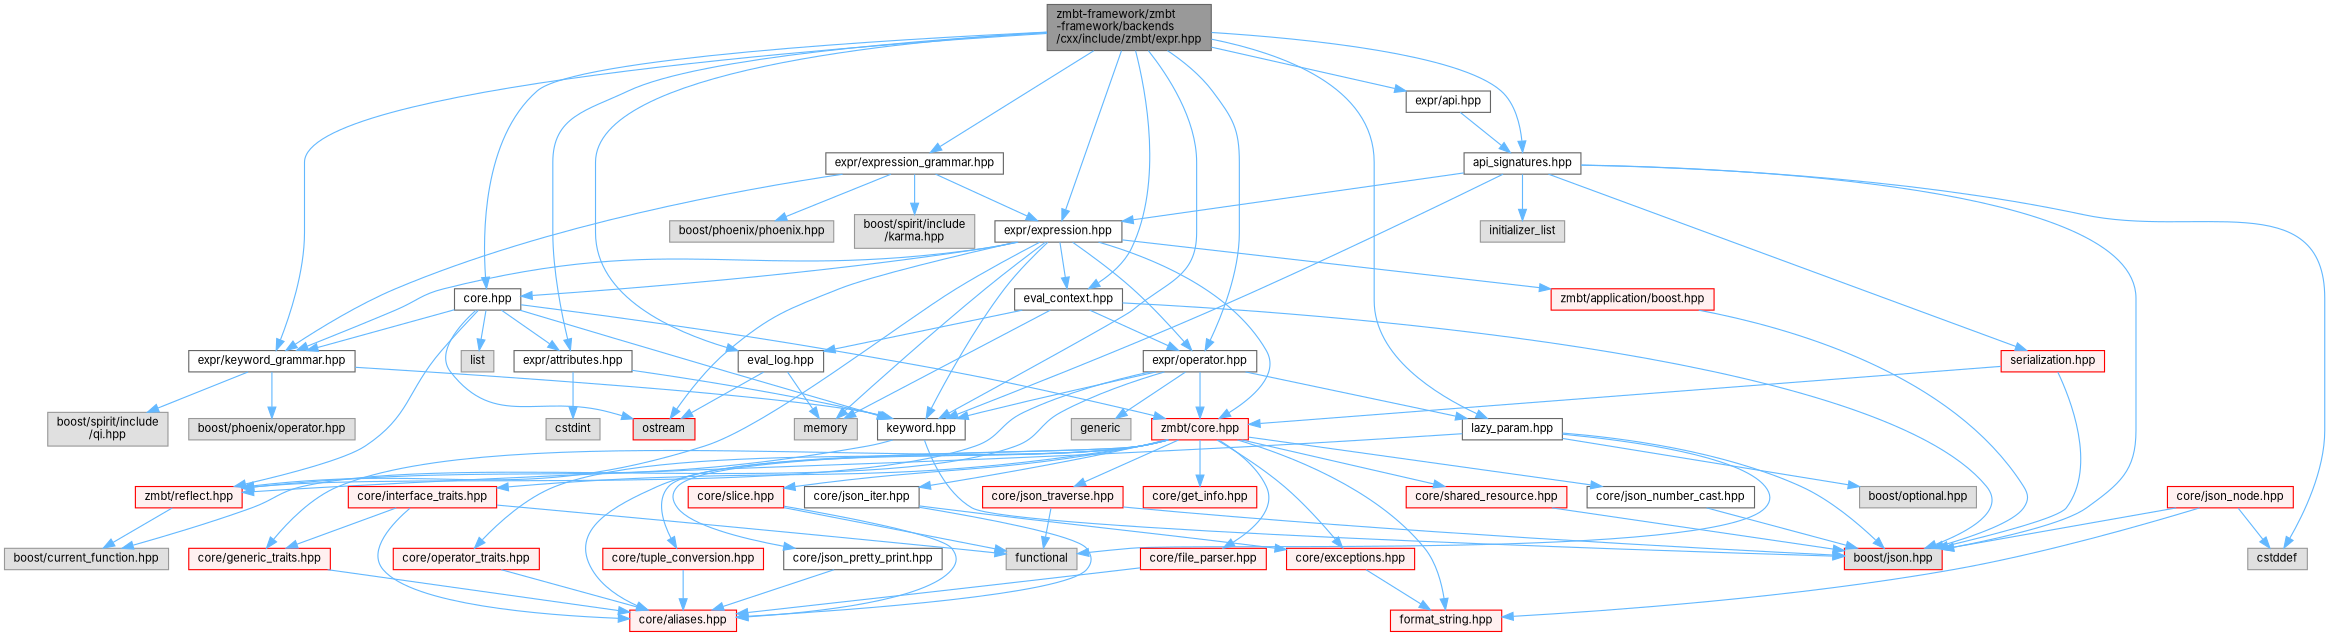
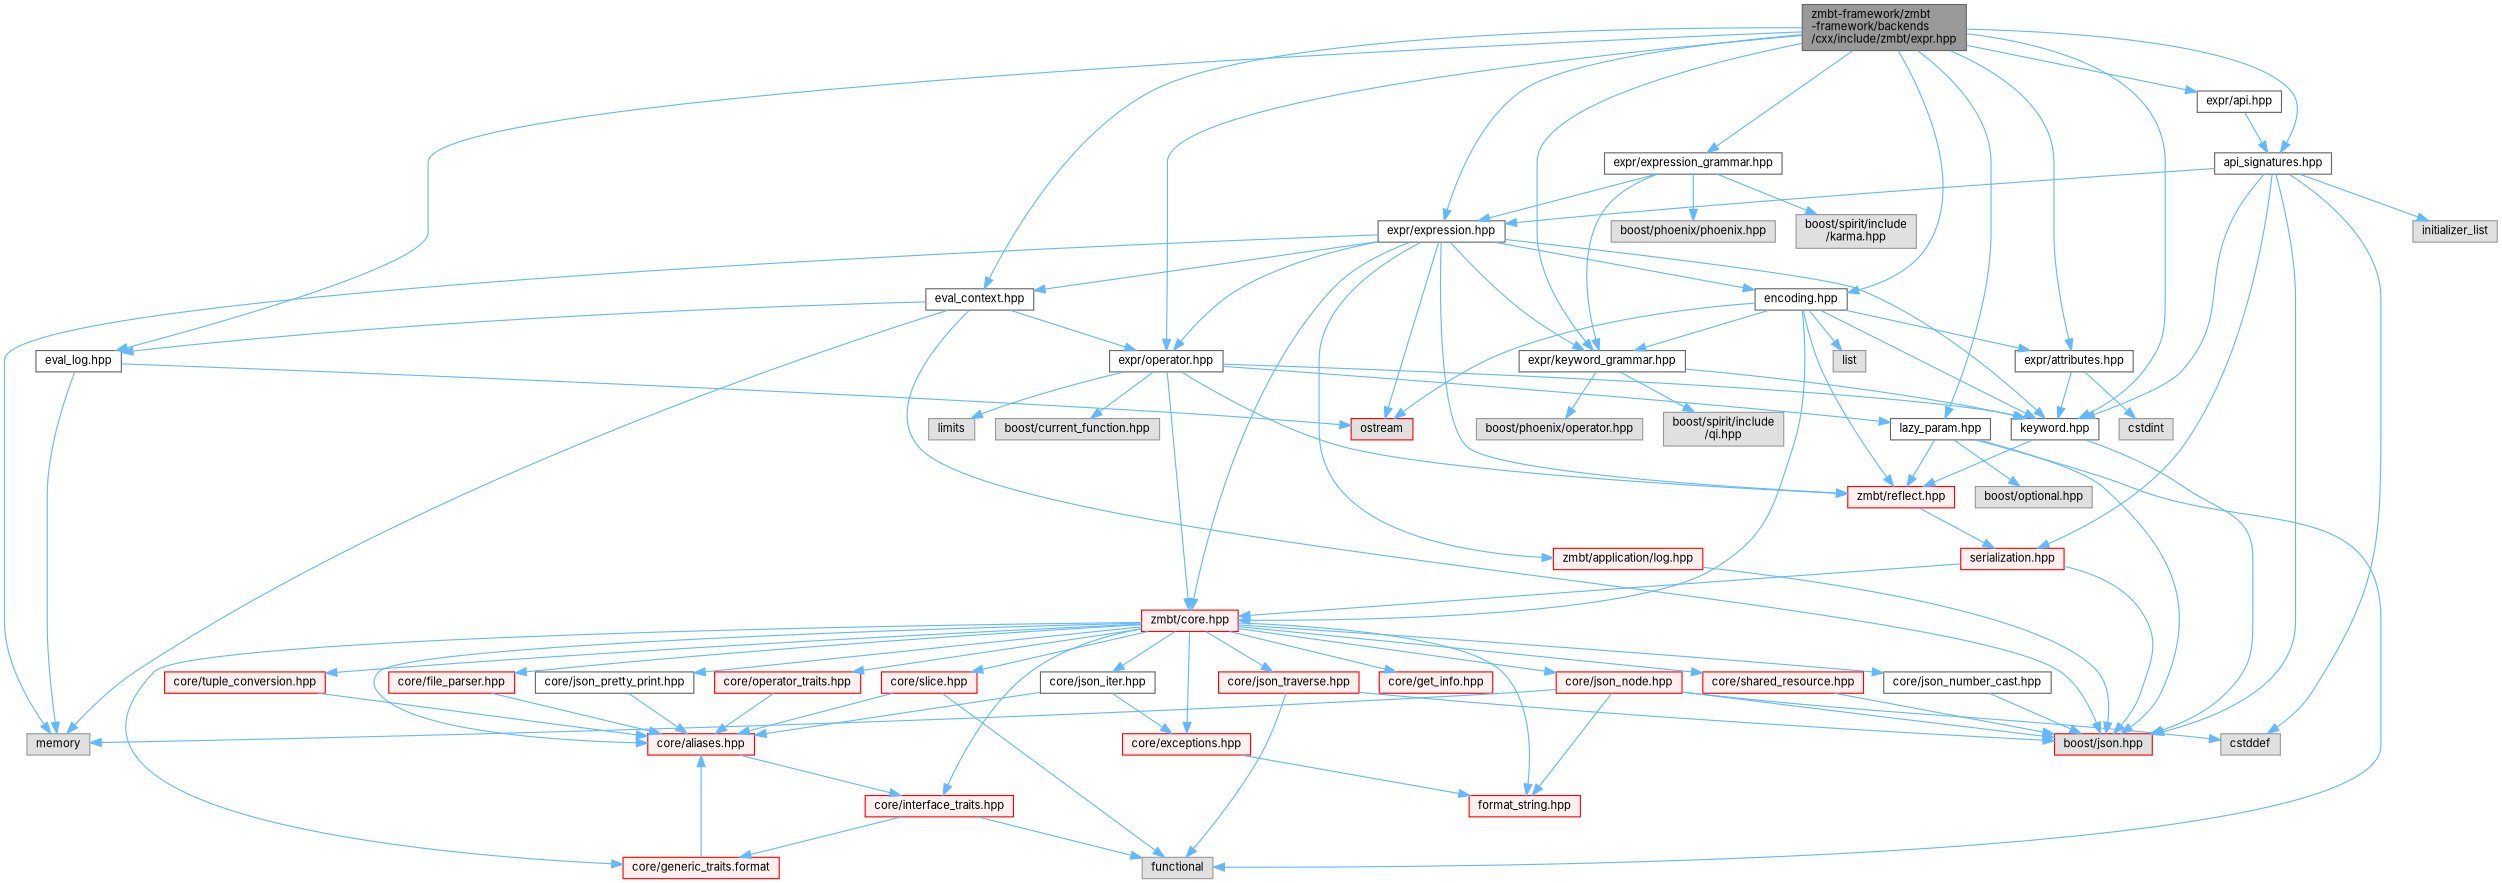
(488, 299) -> (1801, 299)
(1633, 299) -> (1628, 559)
(1101, 429) -> (952, 429)
(143, 525) -> (1952, 525)
(260, 559) -> (701, 868)
(460, 602) -> (815, 774)
none -> (1391, 650)
none -> (902, 721)
